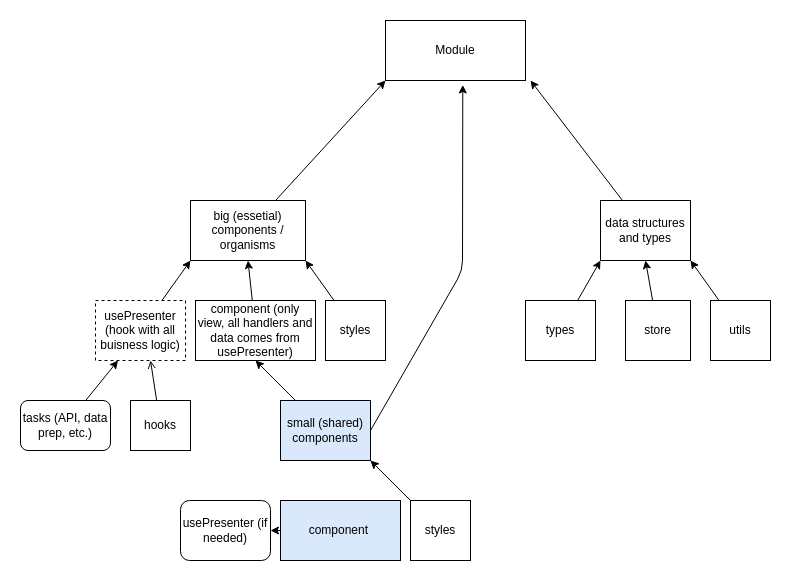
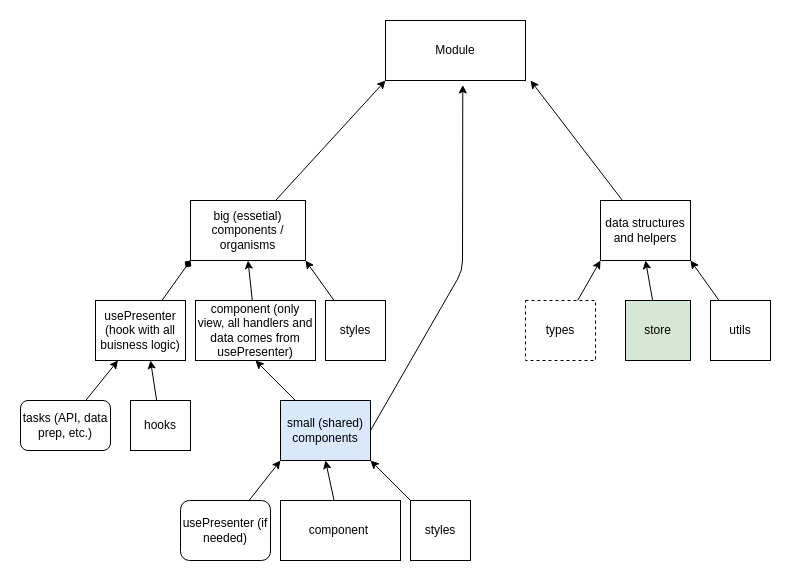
(646, 231) -> (646, 231)
(186, 267) -> (185, 268)
(141, 331) -> (141, 331)
(561, 331) -> (561, 331)
(658, 331) -> (658, 331)
(151, 366) -> (152, 368)
none -> (263, 483)
(279, 531) -> (330, 484)
(341, 531) -> (341, 531)
